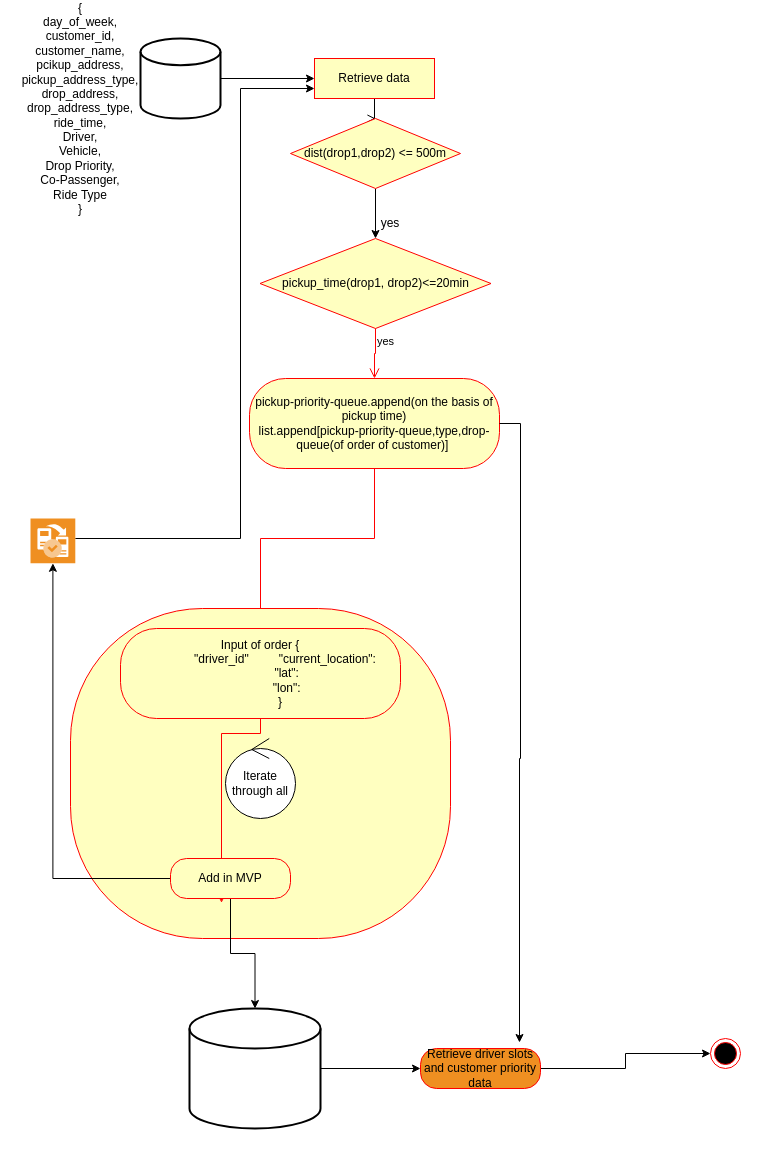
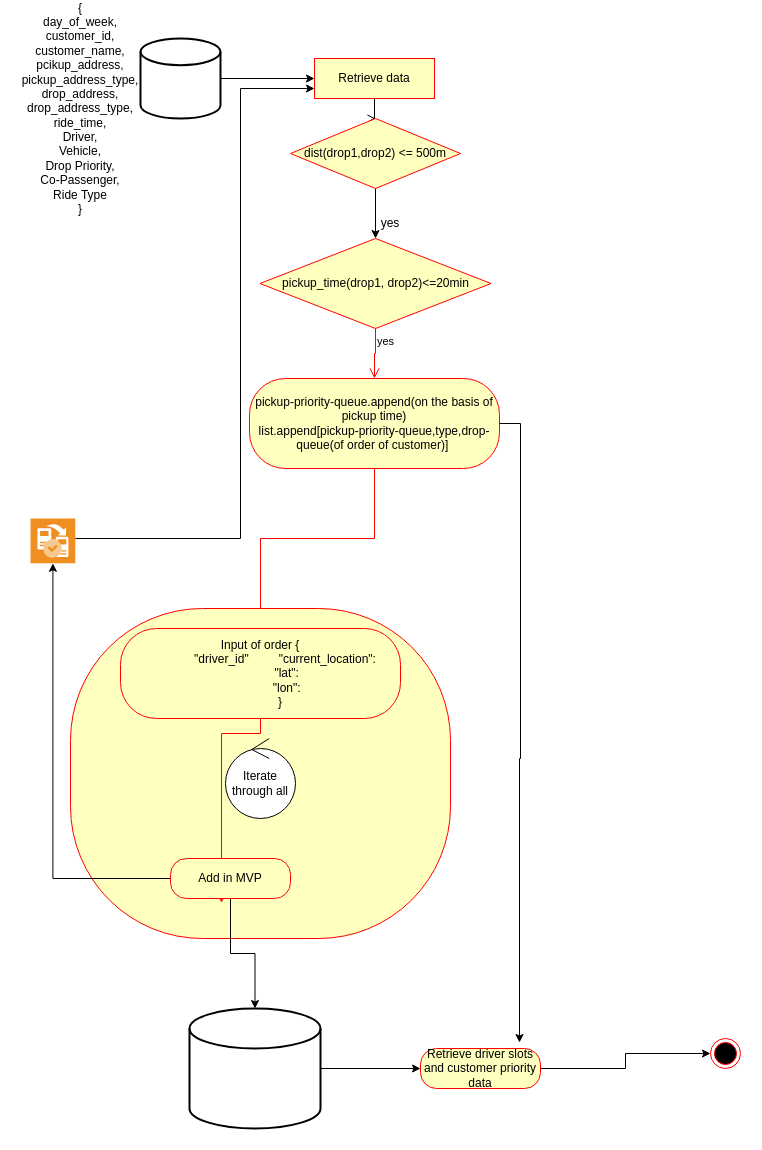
(481, 1069) -> (481, 1069)
